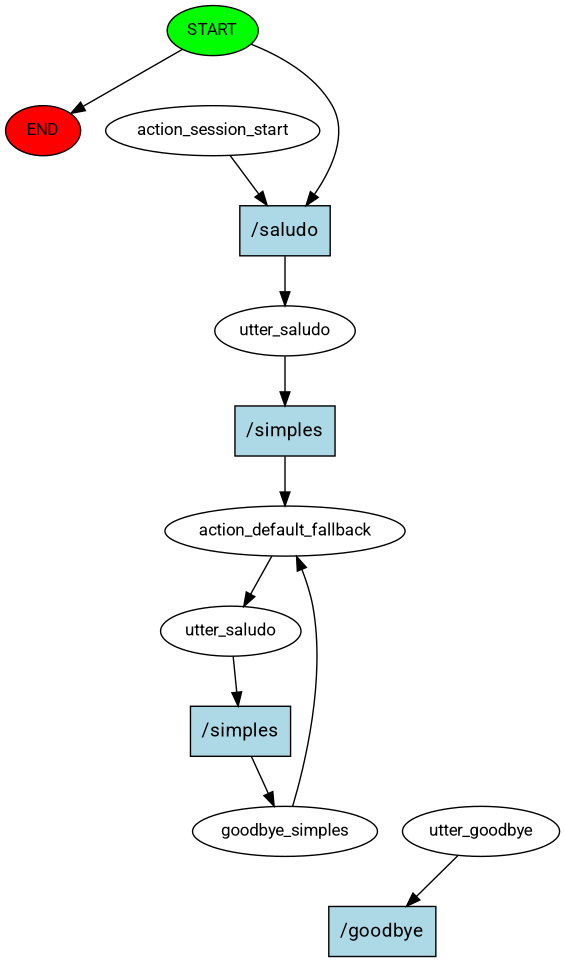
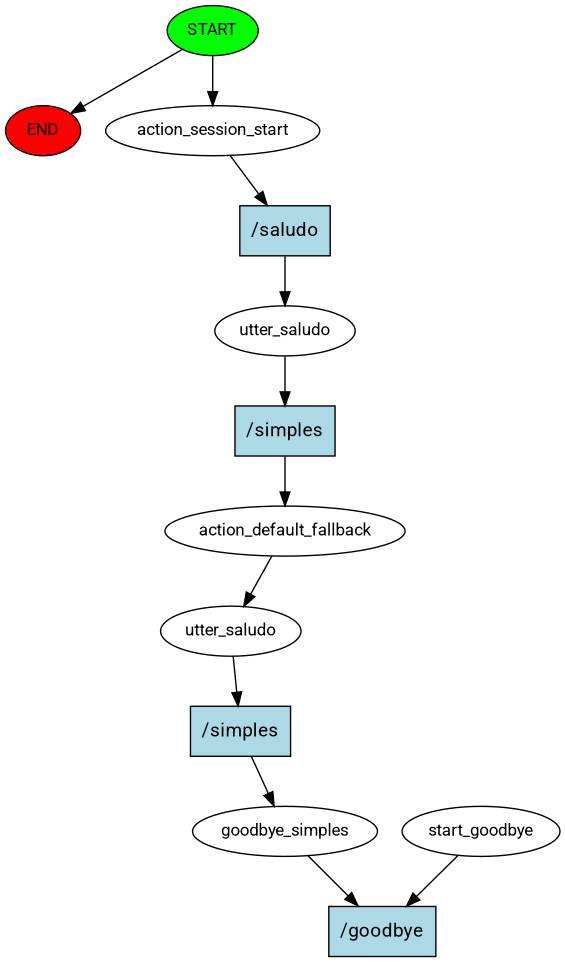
(330, 102) -> (213, 74)
(316, 688) -> (328, 876)
(481, 831) -> (481, 831)
